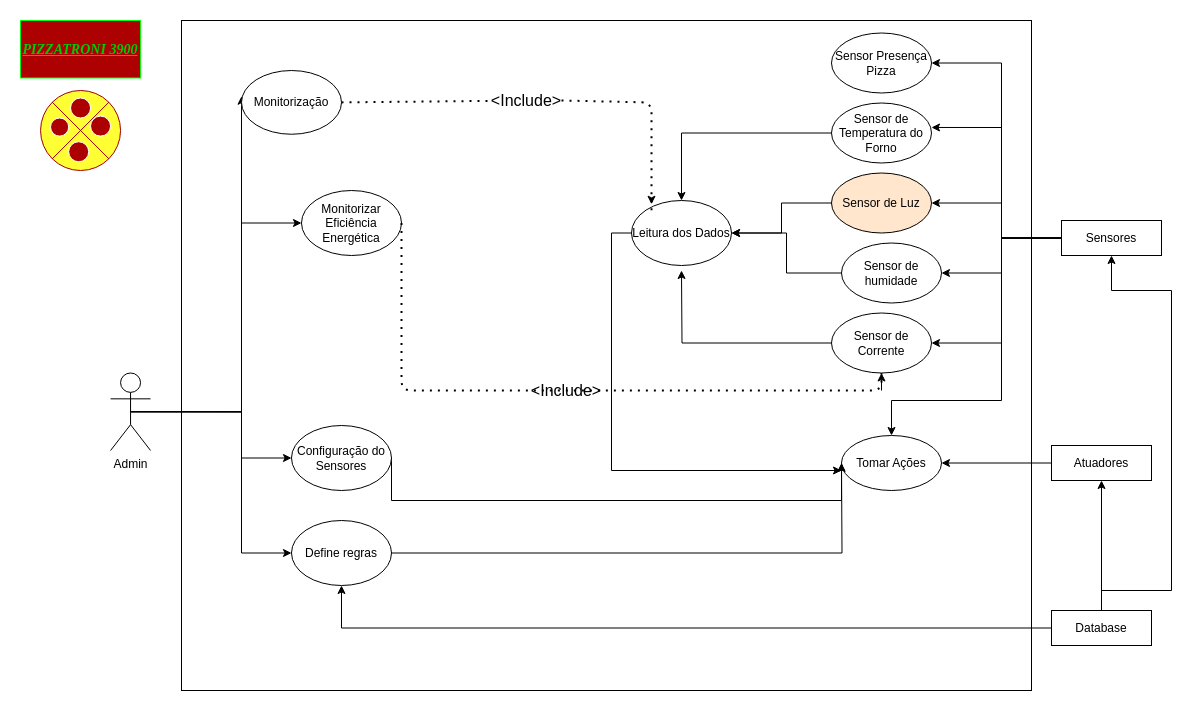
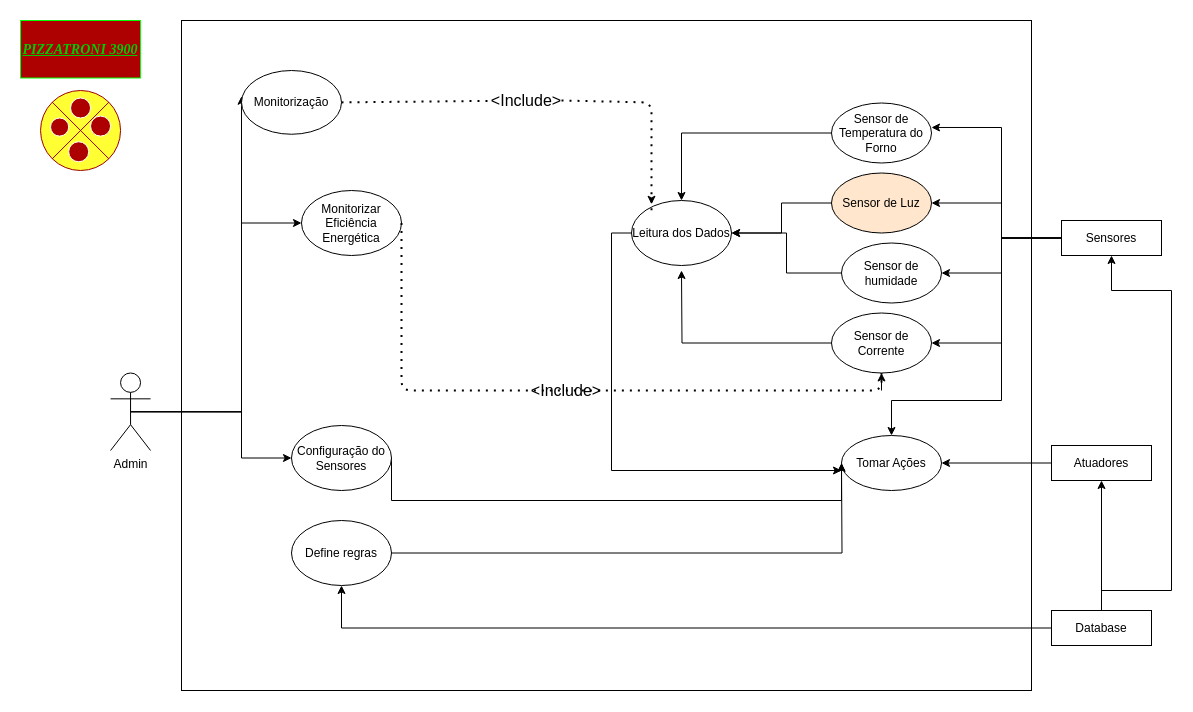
(882, 63) -> none
(1002, 63) -> none
(242, 528) -> none
